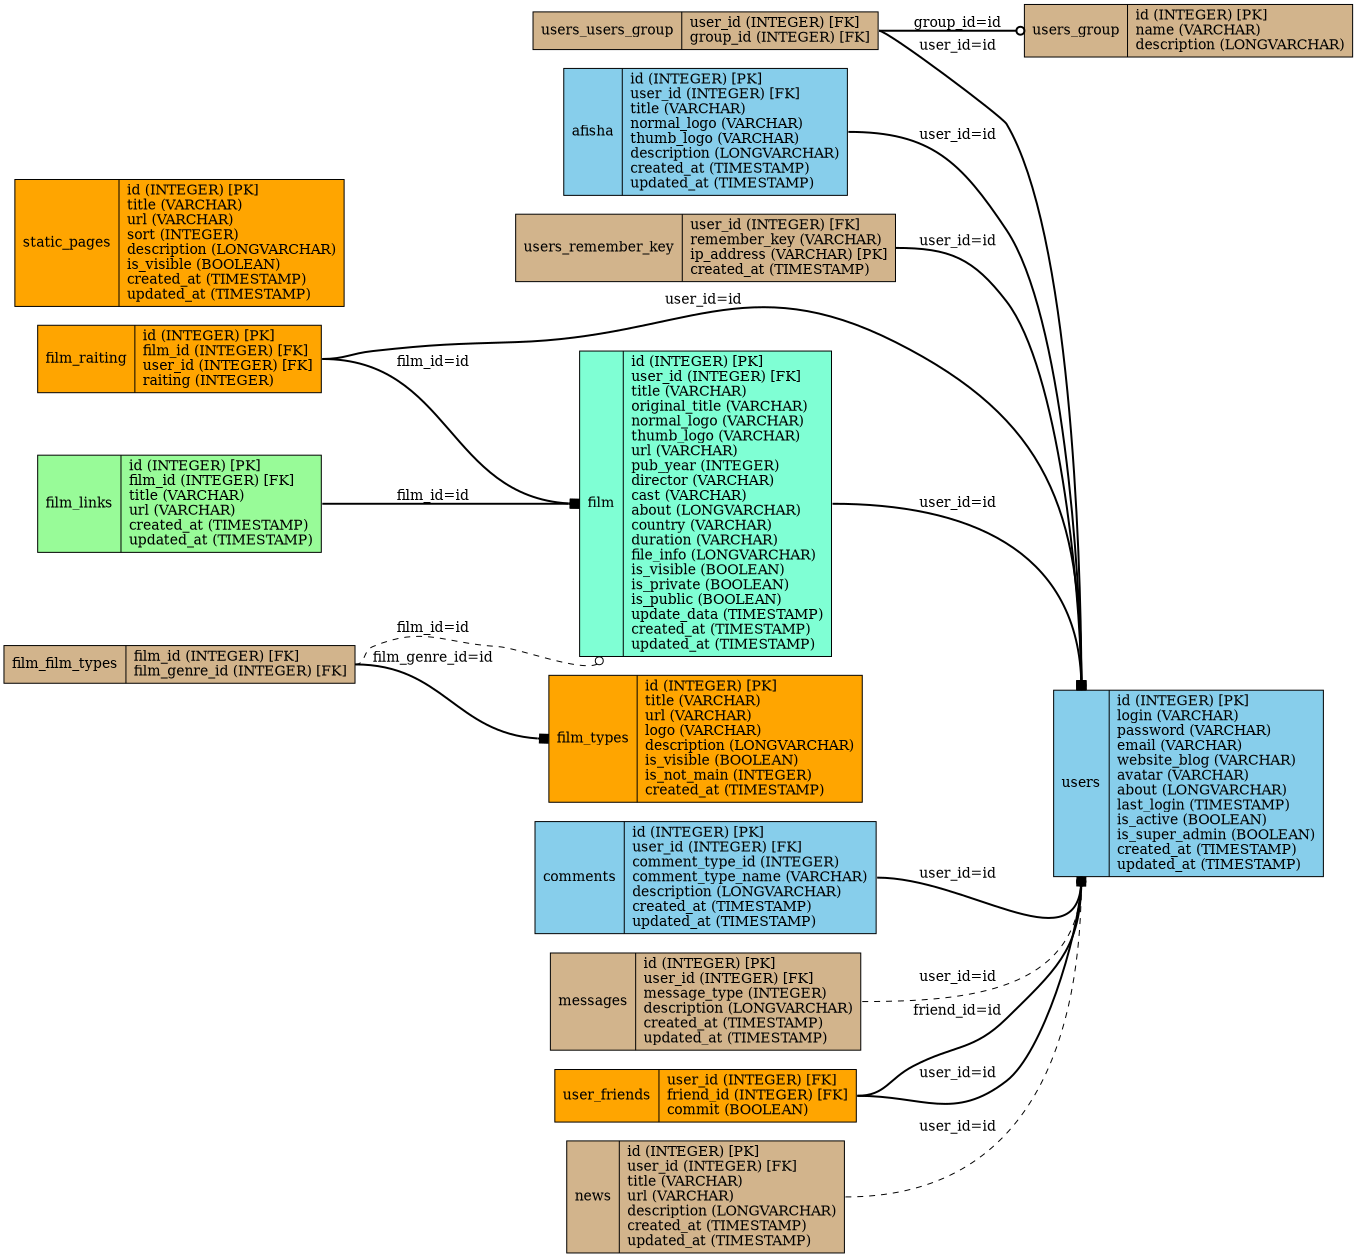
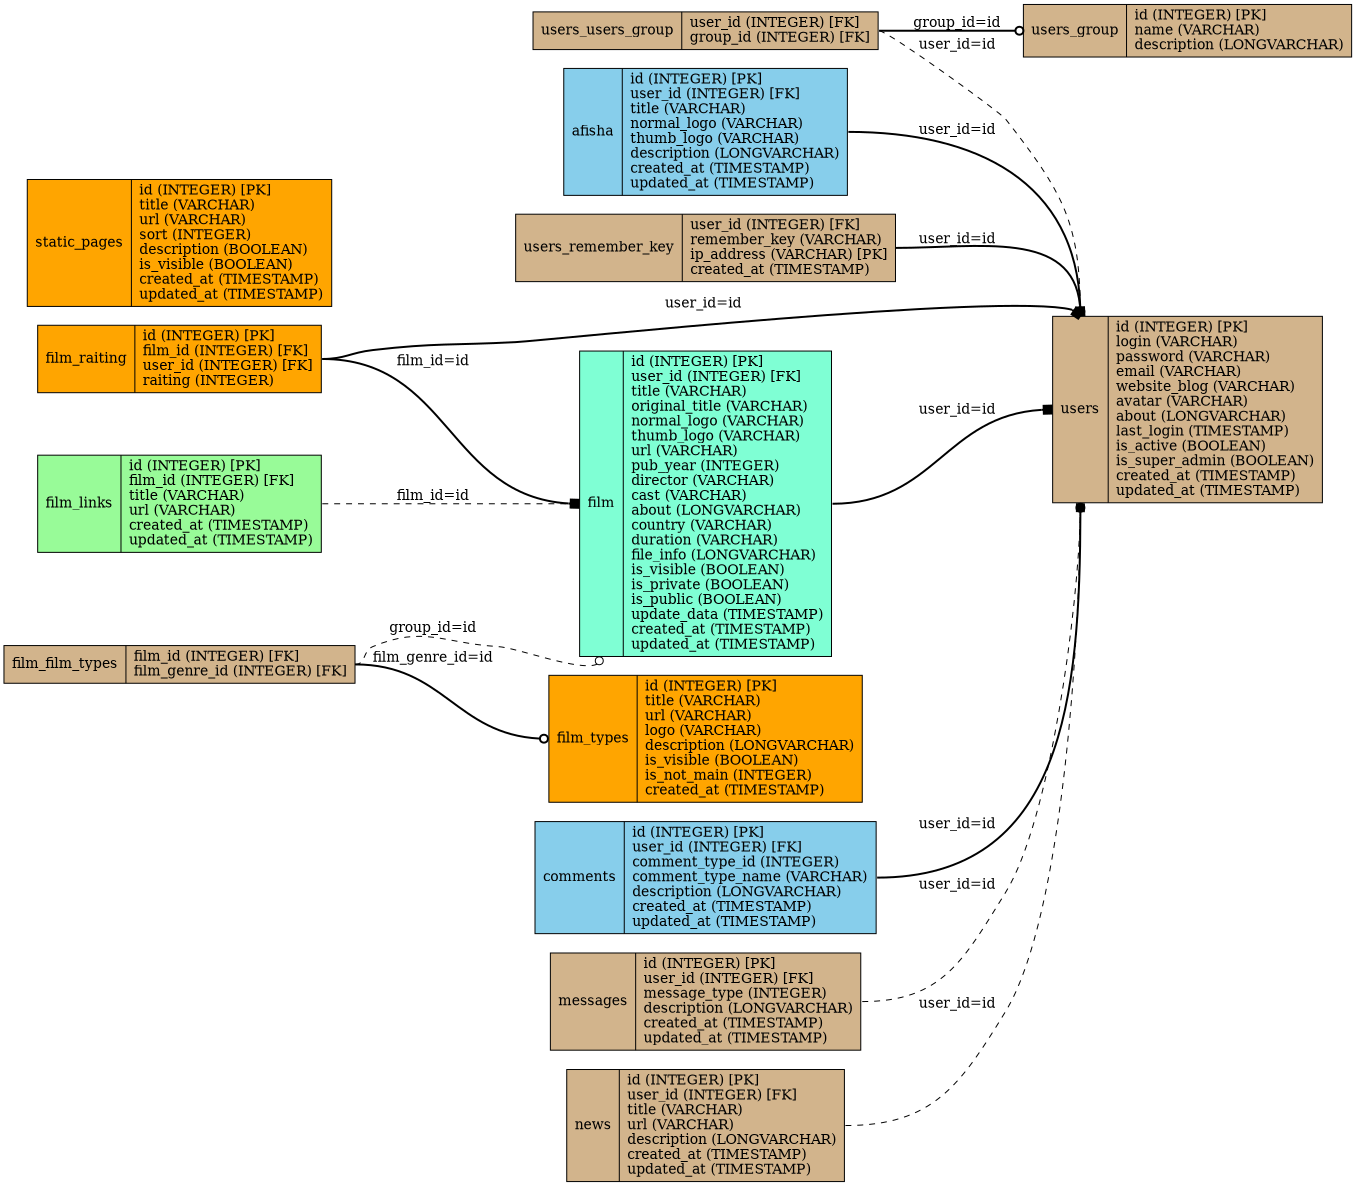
(232, 250) -> (224, 250)
(1059, 319) -> (1021, 139)
(445, 504) -> (445, 504)
(435, 628) -> (435, 628)
(447, 699) -> (448, 699)
(1189, 783) -> (1188, 410)
(706, 1096) -> none
